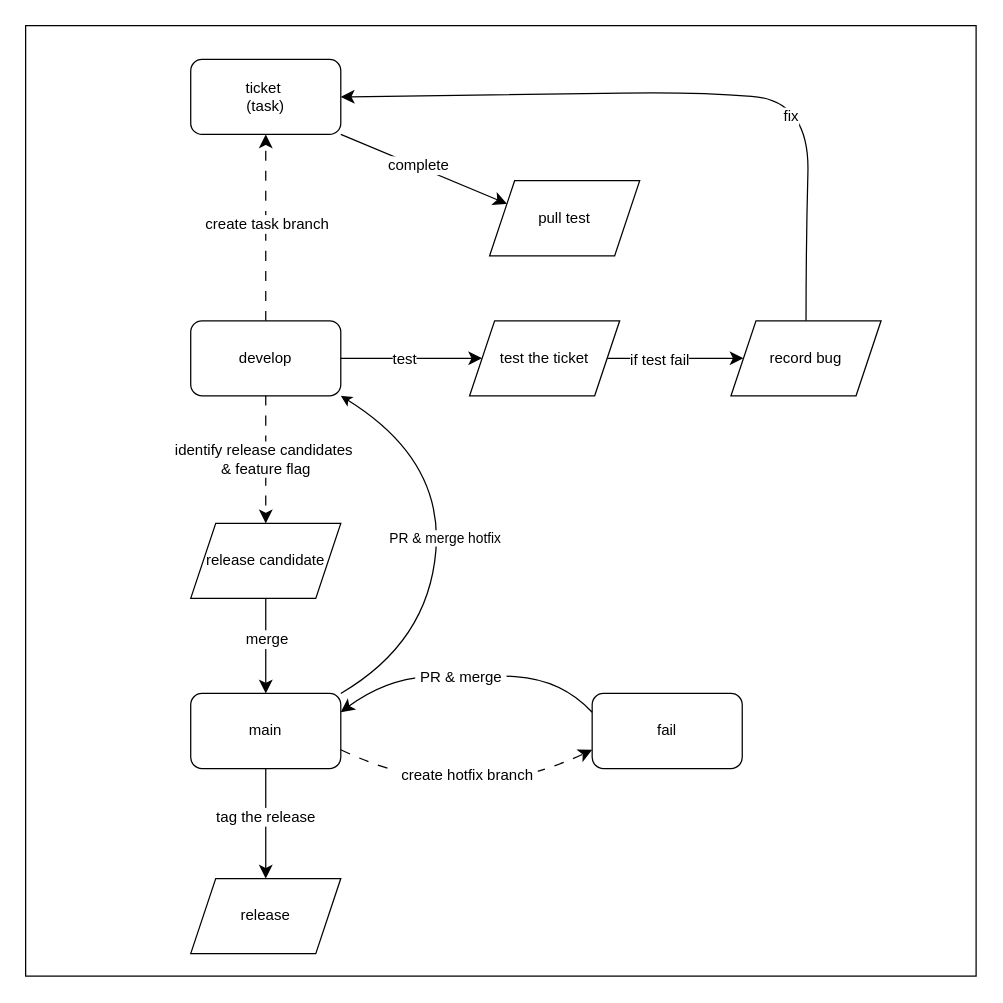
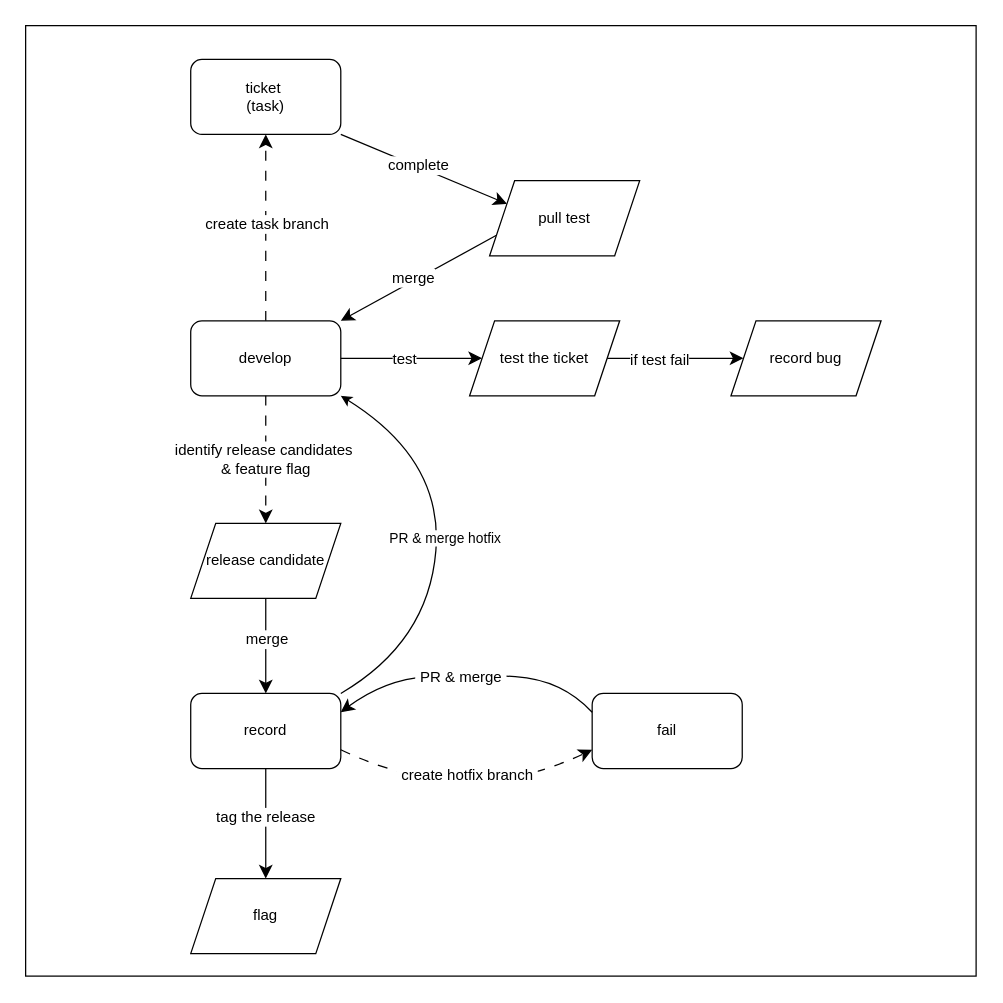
(676, 93) -> none
none -> (422, 276)
(266, 731) -> (266, 731)
(266, 916) -> (266, 916)
